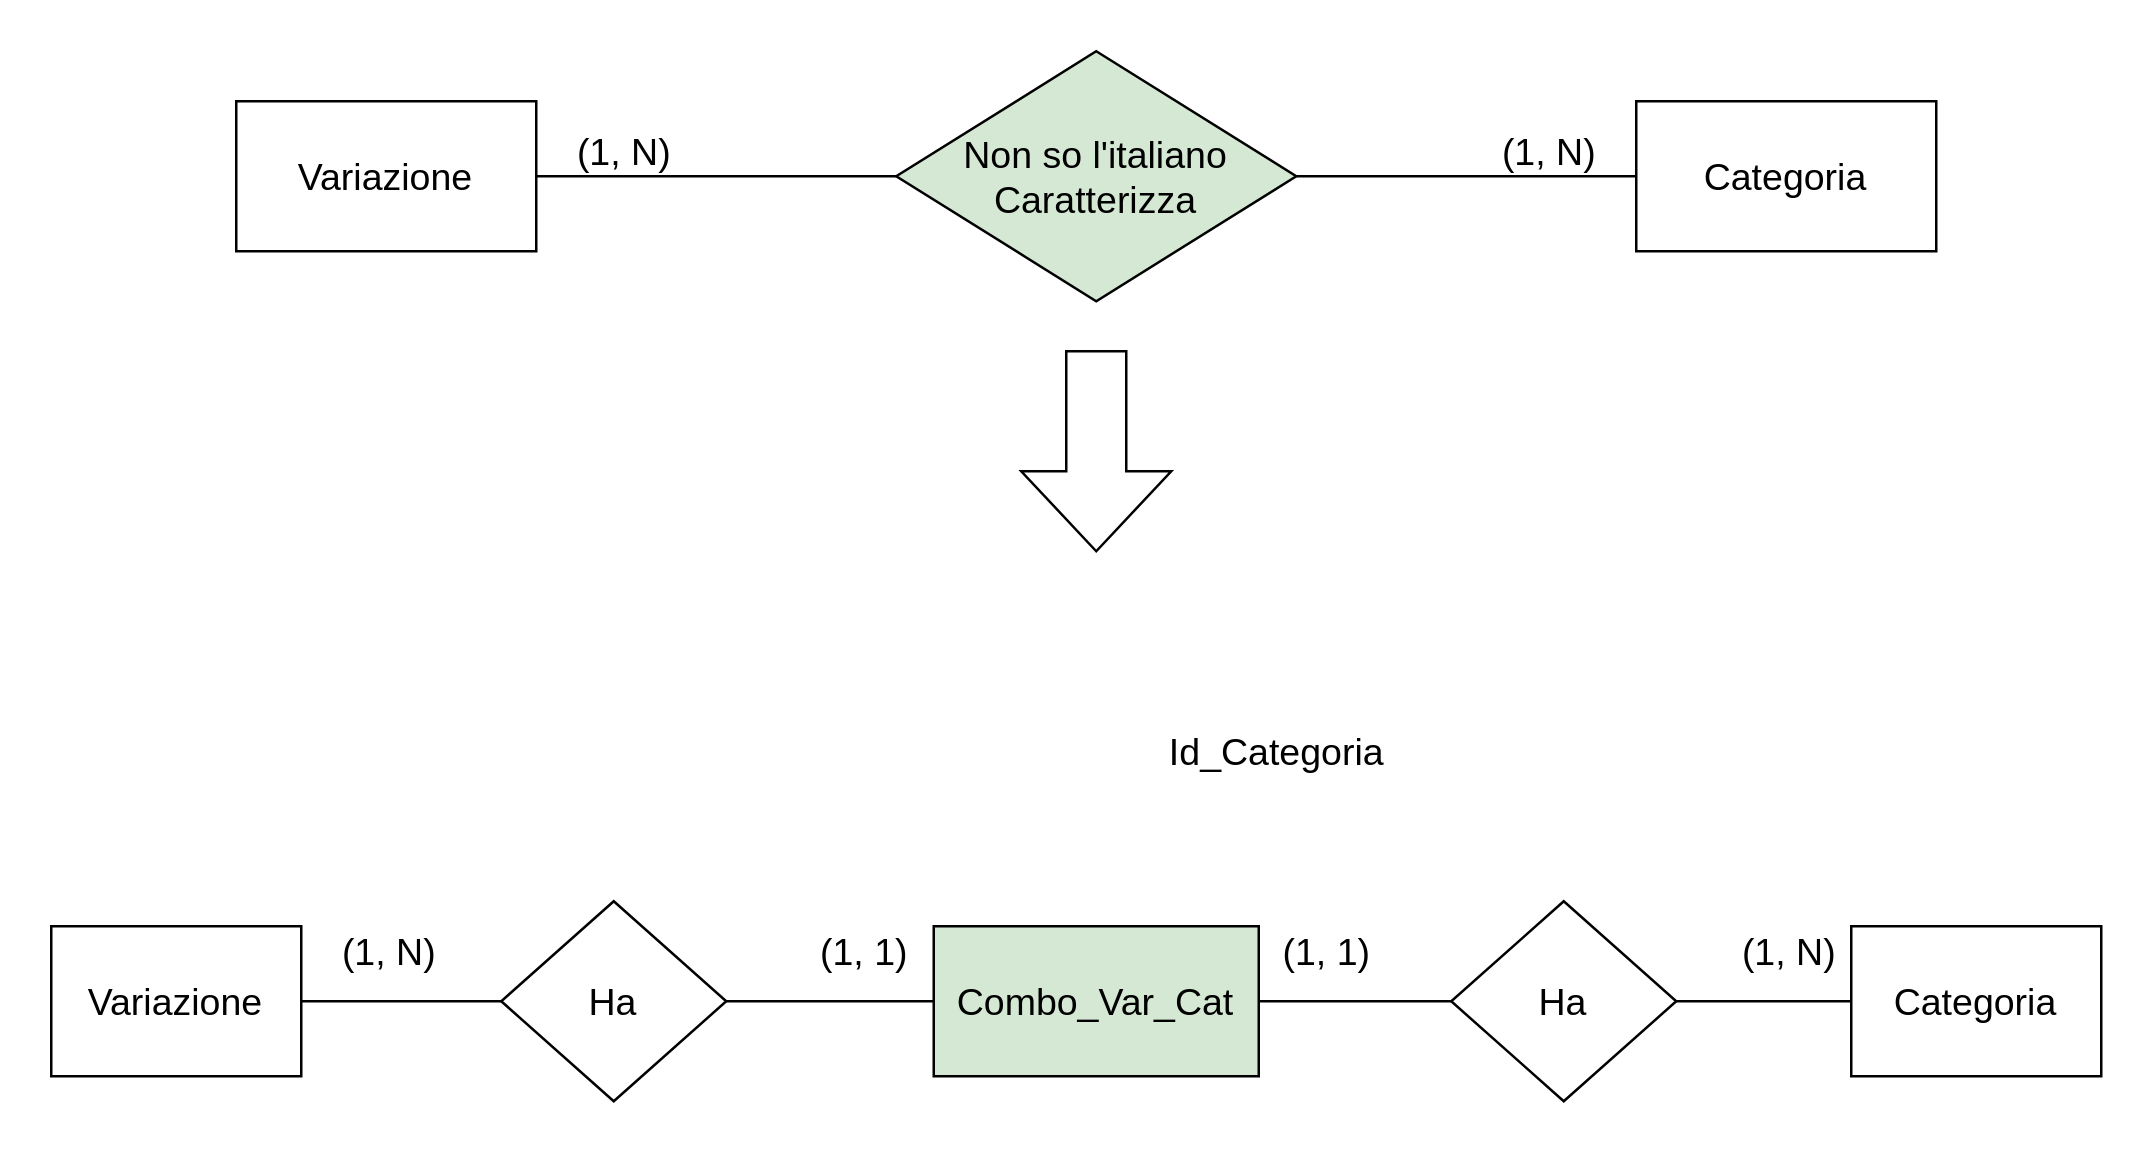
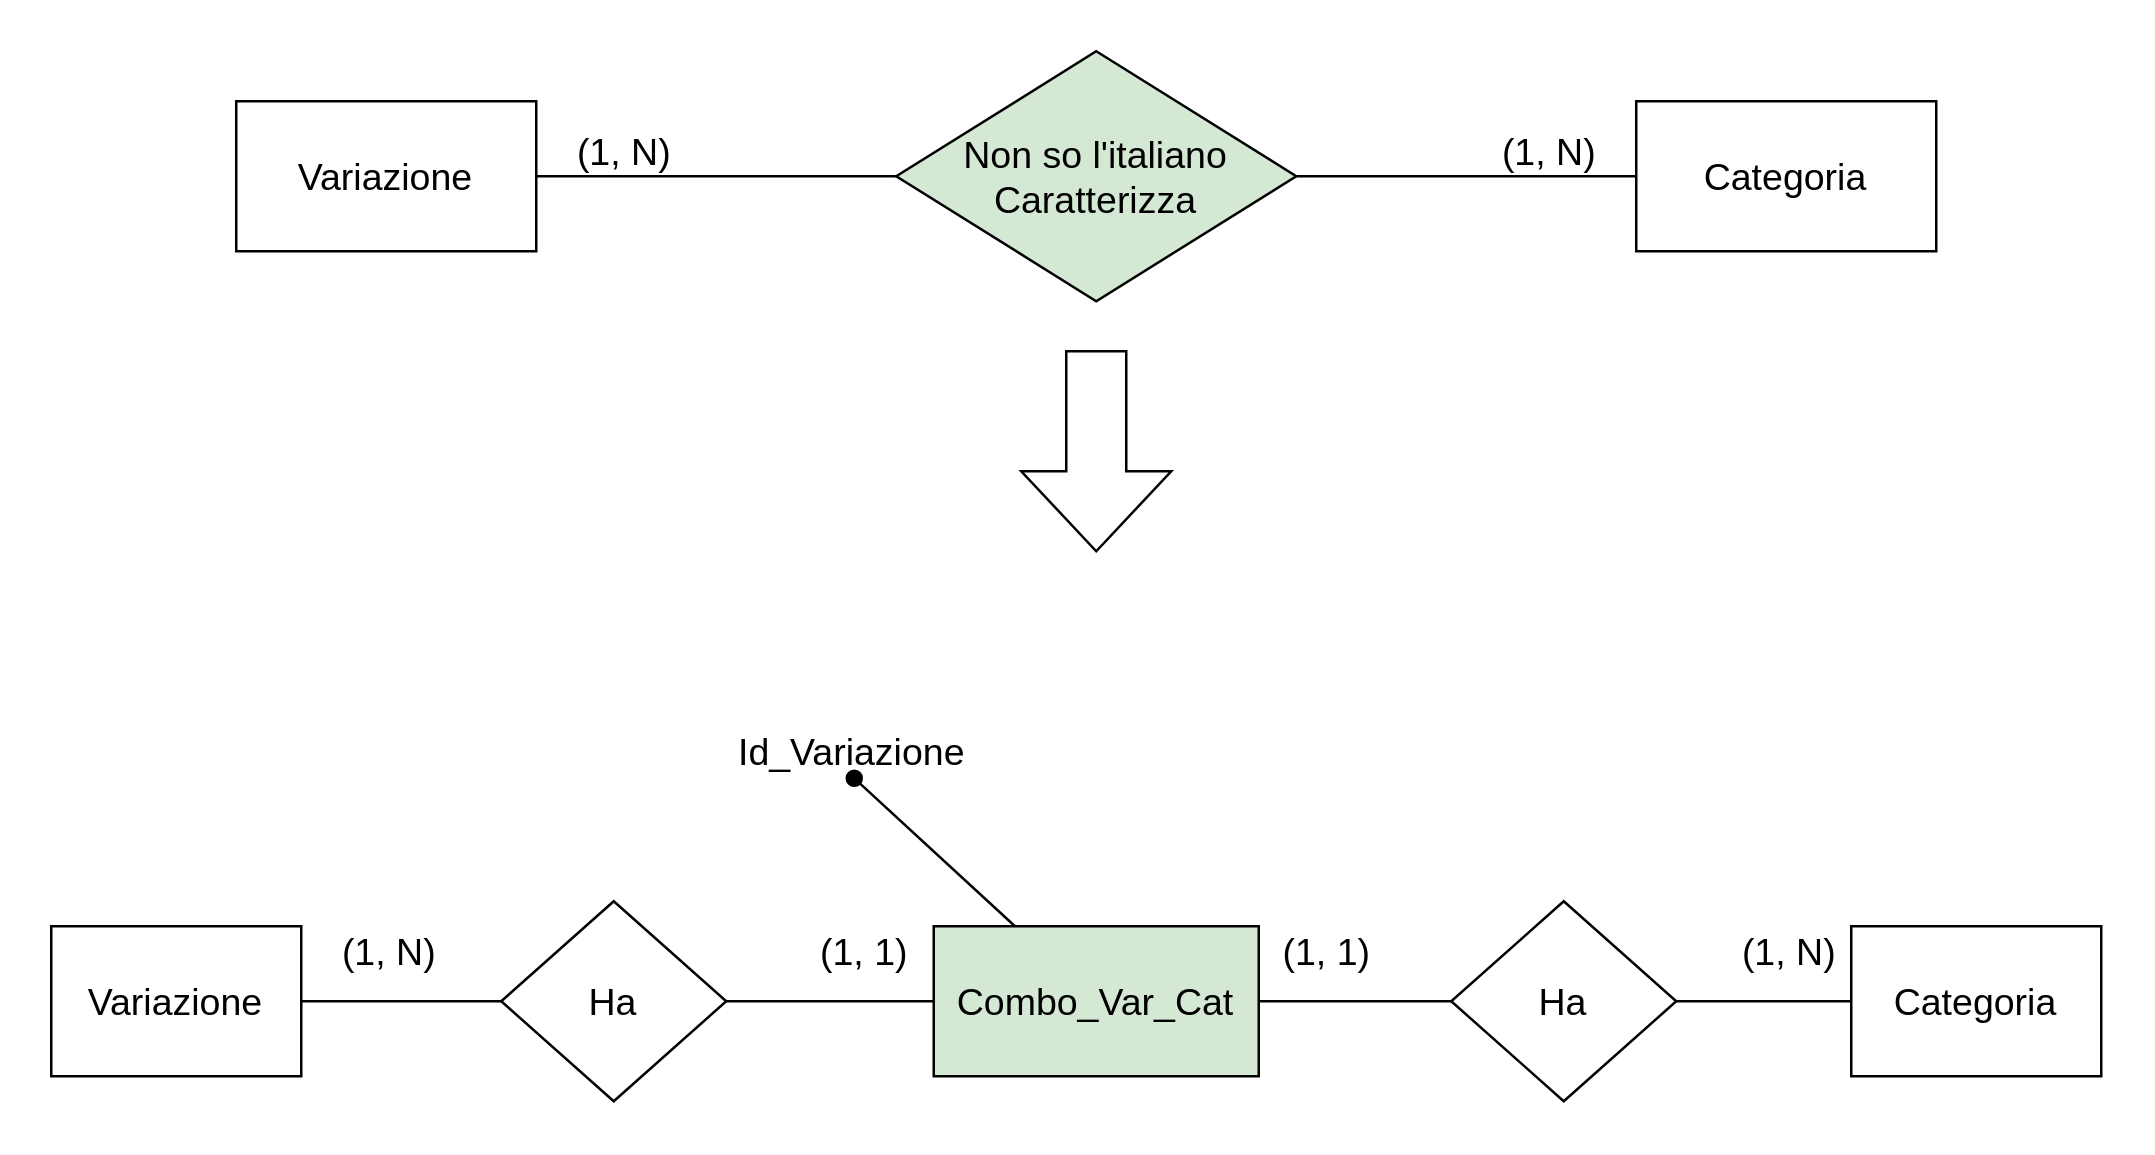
none -> (851, 751)
(1276, 751) -> none
none -> (937, 855)
